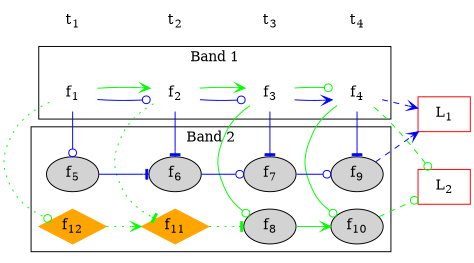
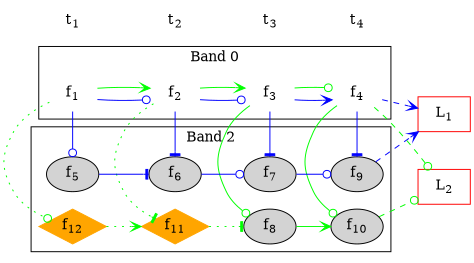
(215, 58) -> (215, 58)
